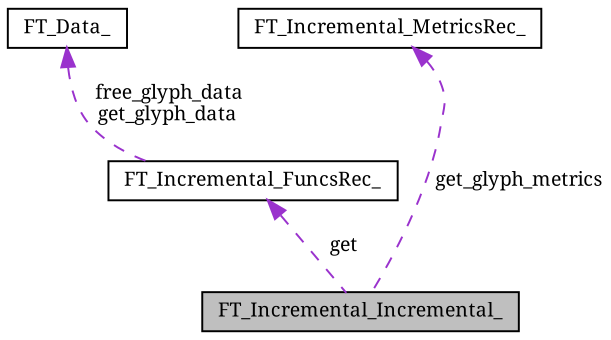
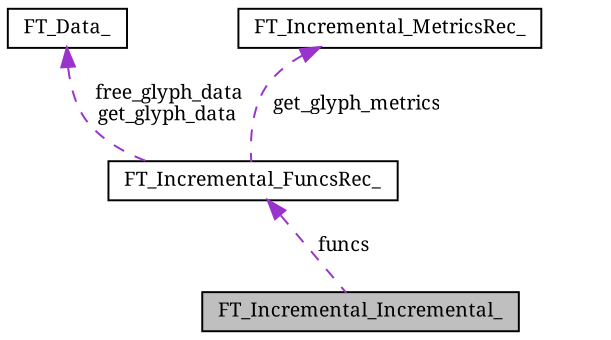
(426, 180) -> (259, 100)
(342, 246) -> (342, 246)
